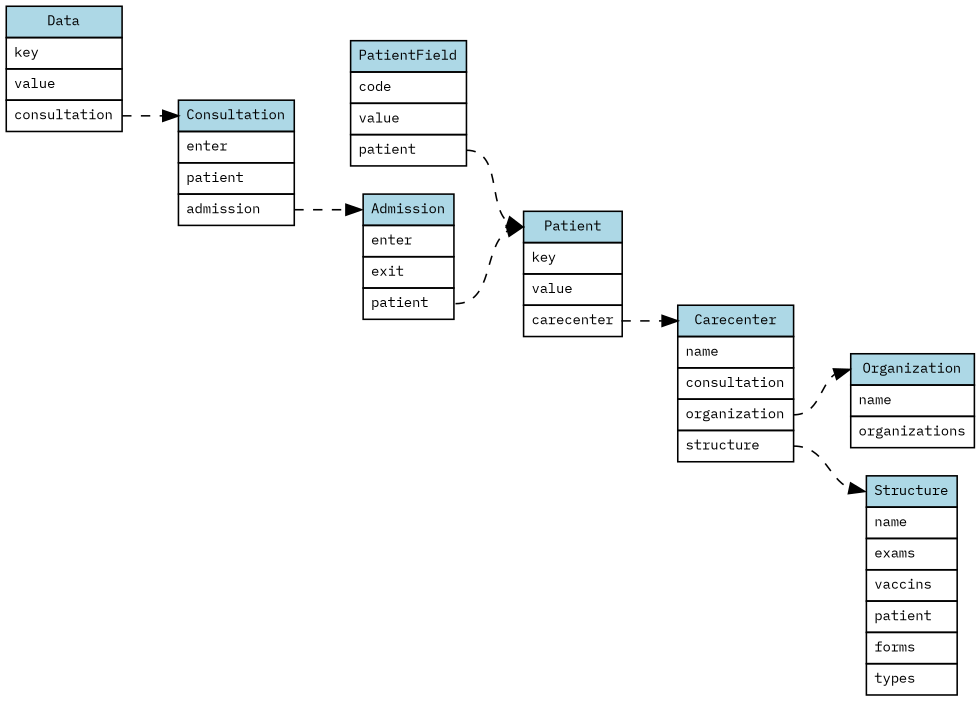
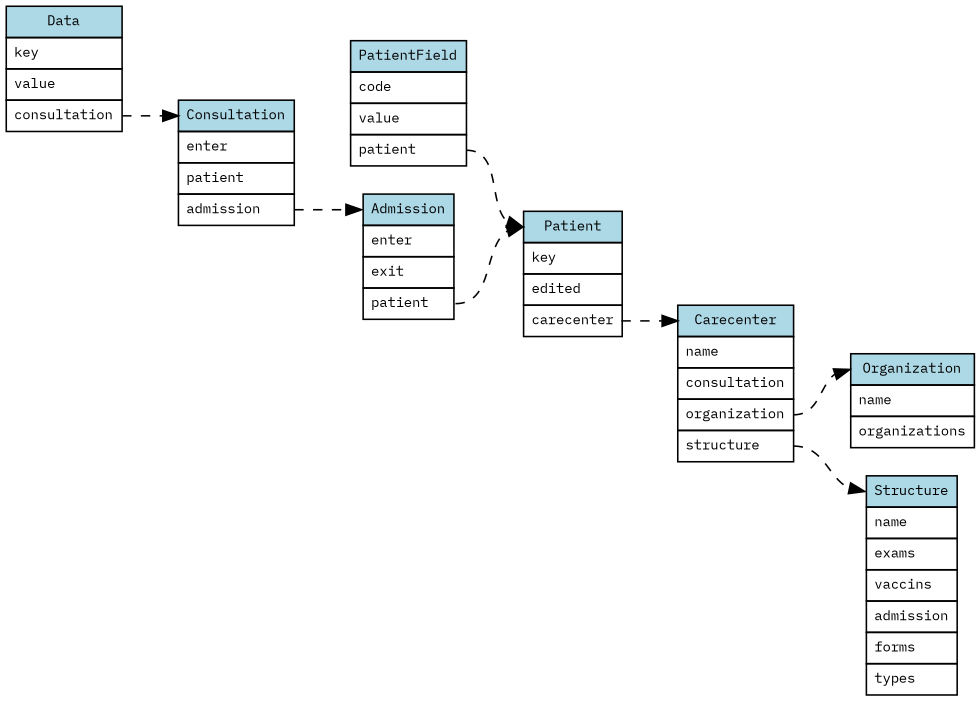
(553, 289) -> (556, 289)
(903, 616) -> (912, 616)
